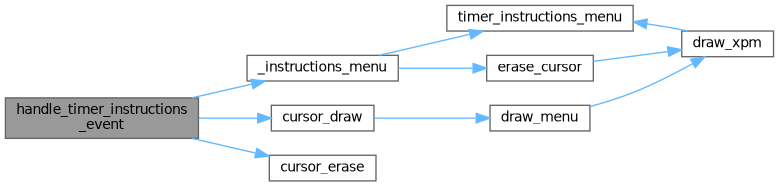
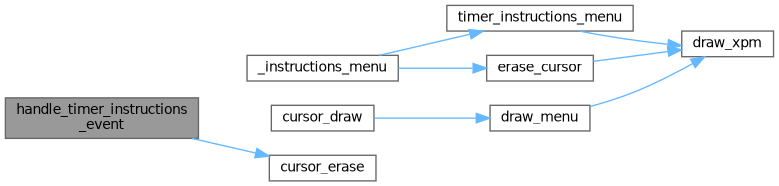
(668, 27) -> (624, 39)
(222, 91) -> none
(228, 118) -> none
